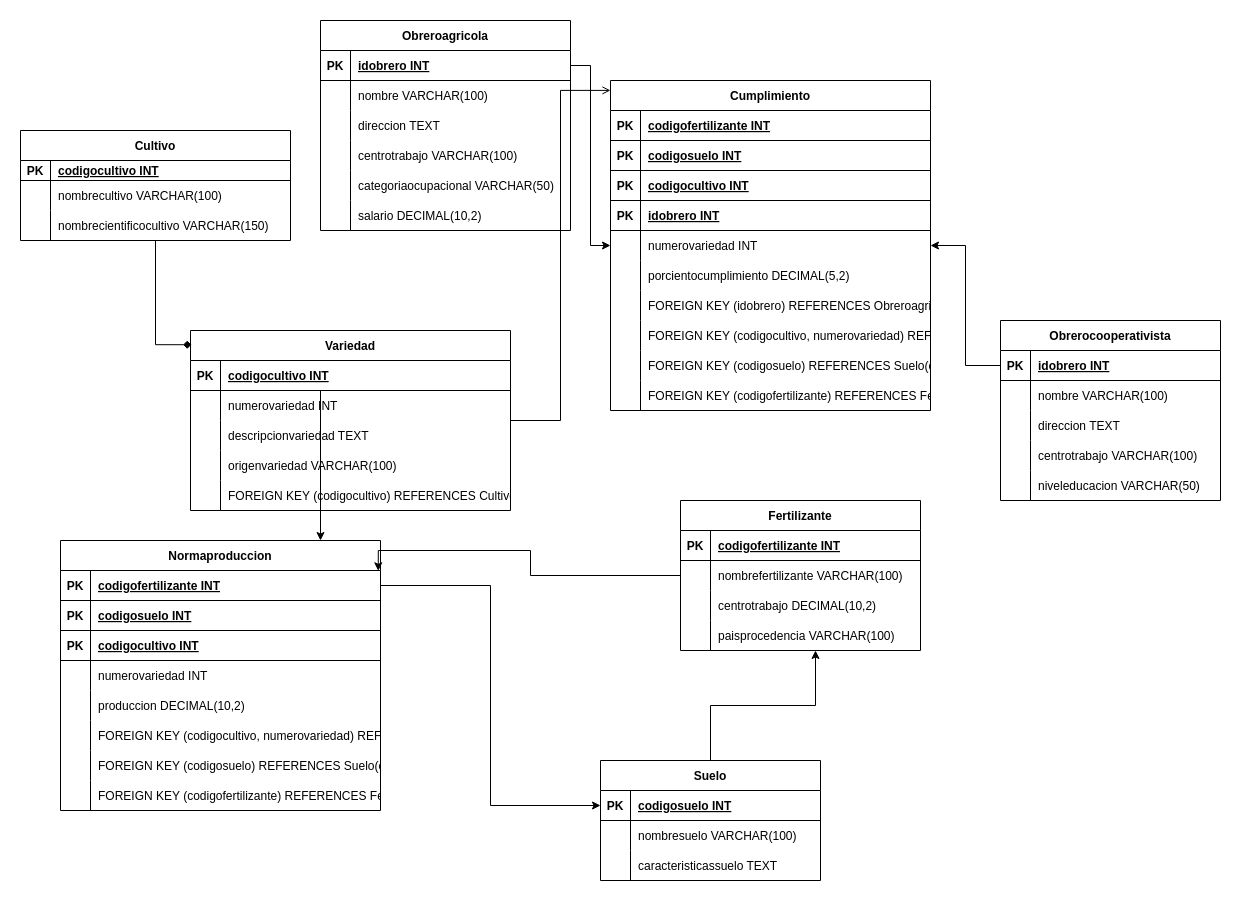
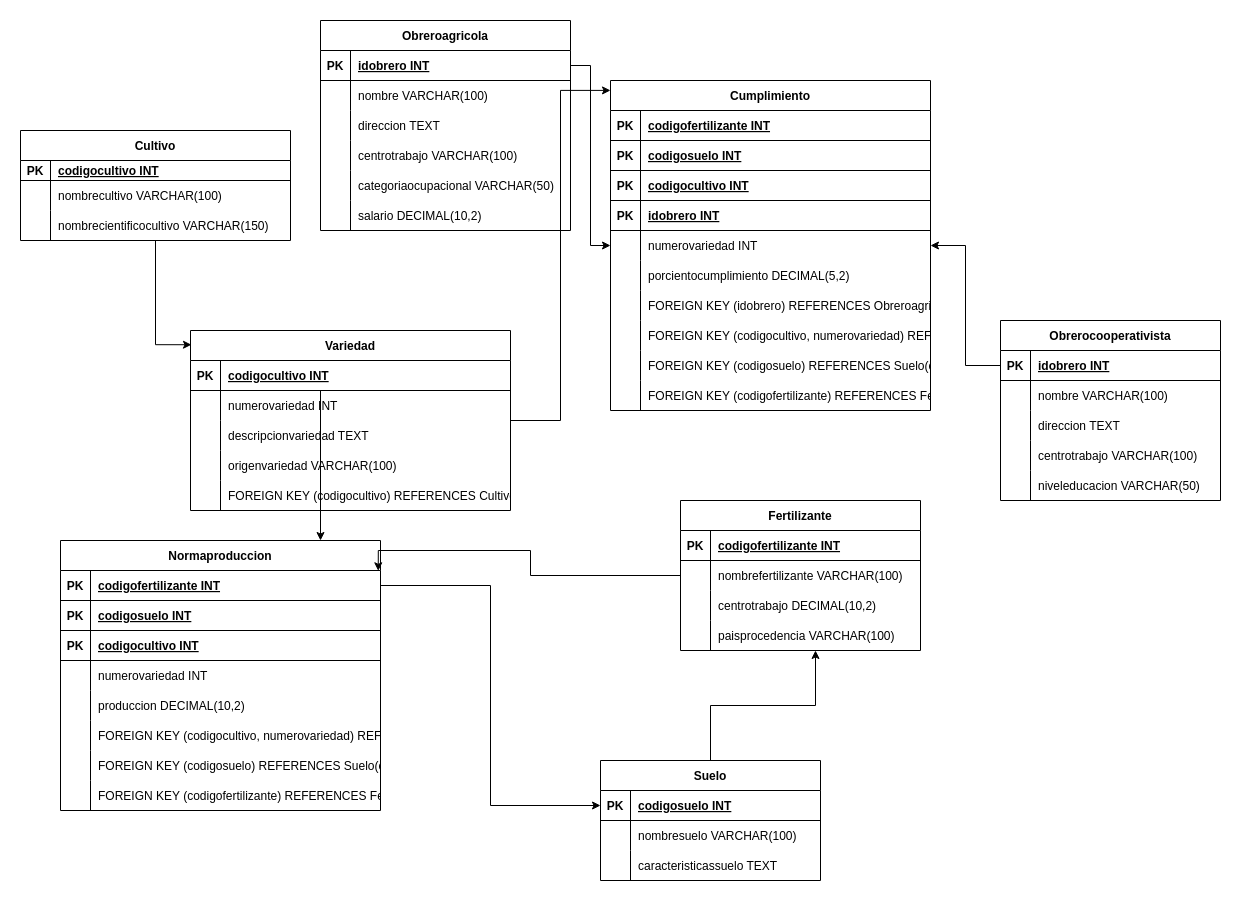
(604, 90) -> (602, 90)
(182, 345) -> (183, 345)
